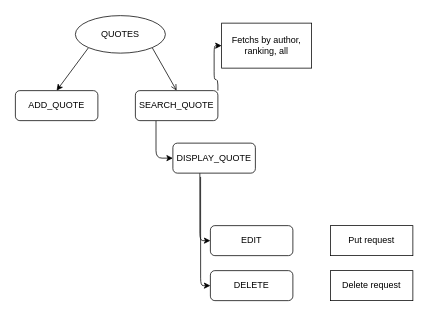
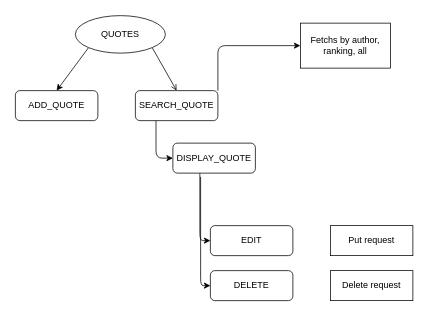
(267, 45) -> (345, 45)
